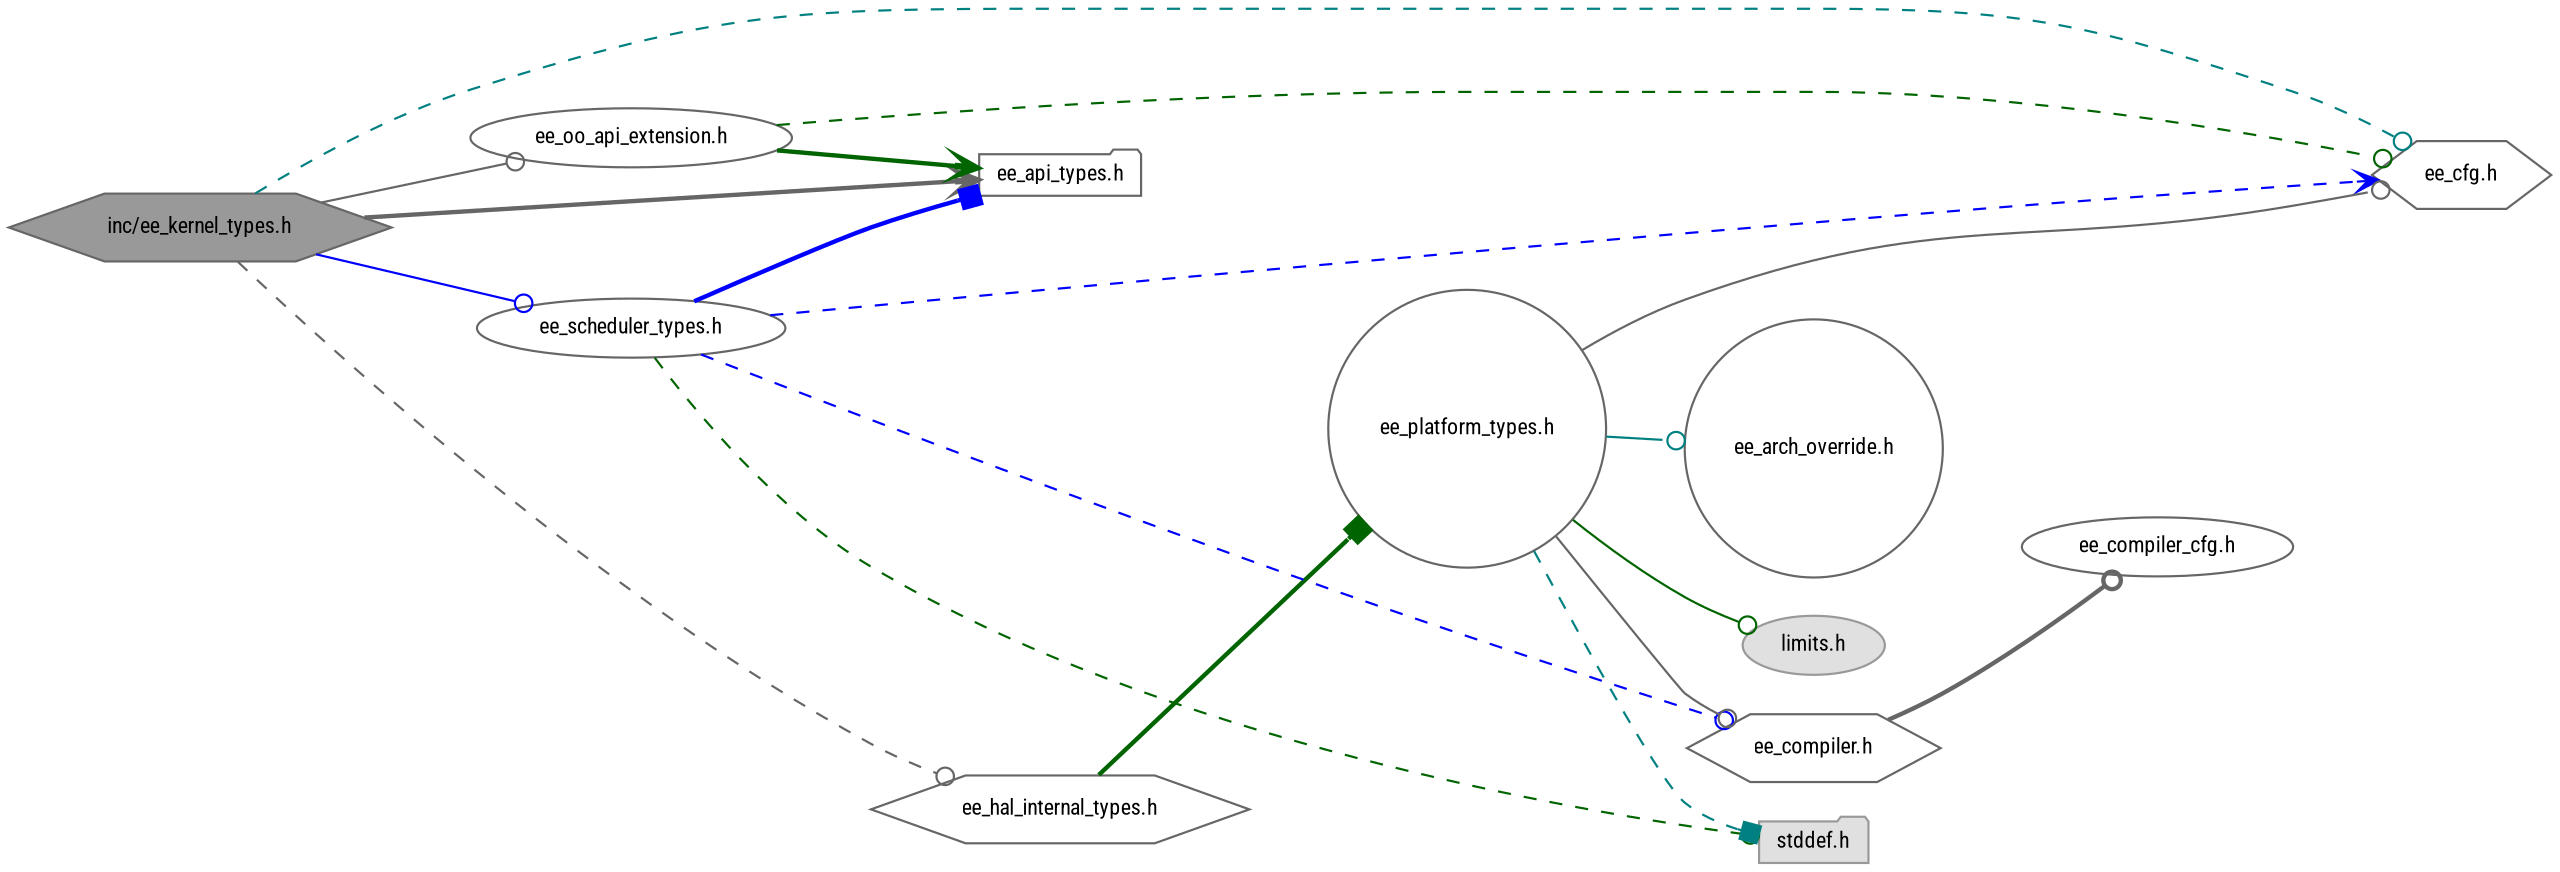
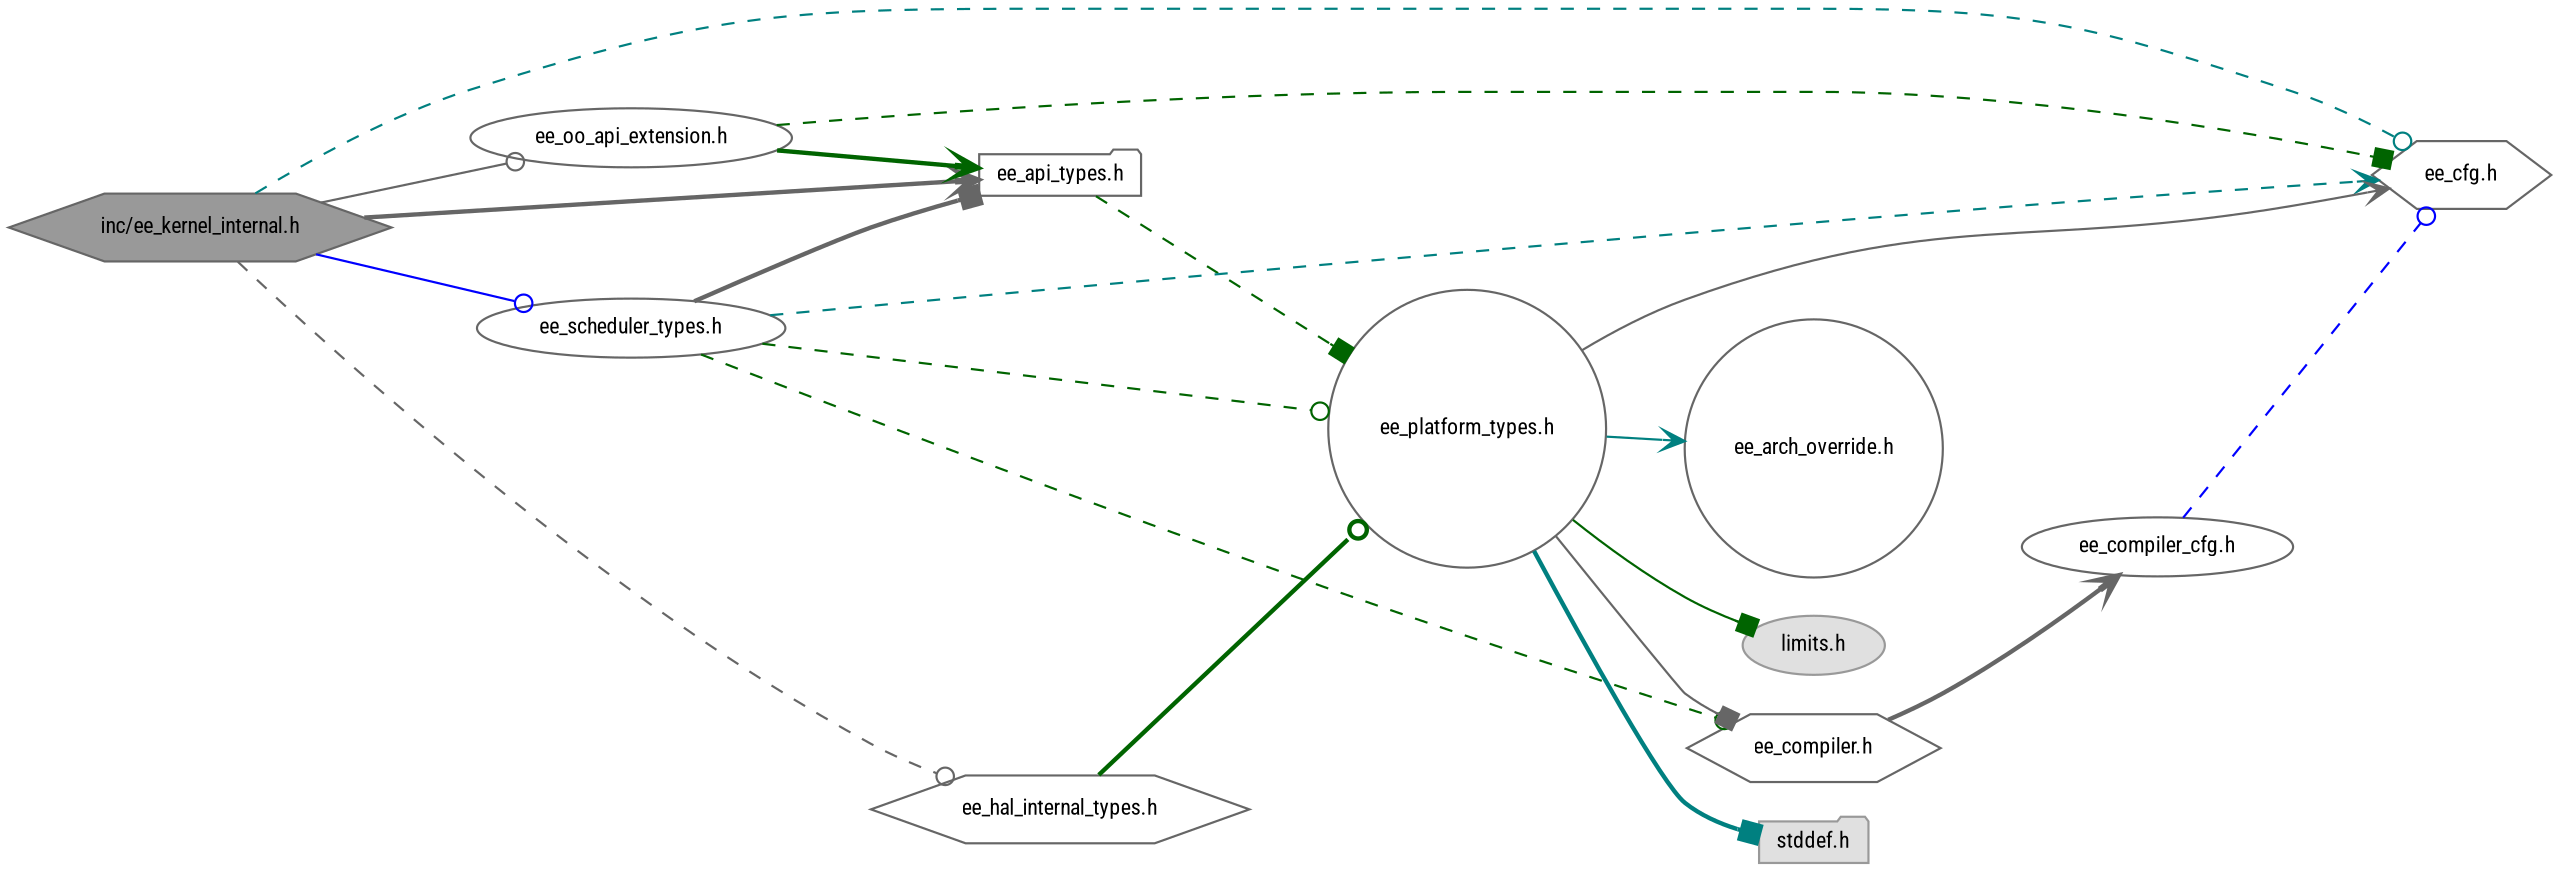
(1575, 92) -> (1575, 92)
(200, 228) -> (200, 228)
(1966, 237) -> (1966, 237)
(1563, 244) -> (1563, 244)
(824, 246) -> (824, 246)
none -> (1196, 259)
none -> (2302, 370)
(1635, 438) -> (1635, 438)
(1205, 544) -> (1205, 544)
(1652, 577) -> (1652, 577)
(1633, 631) -> (1633, 631)
(1223, 657) -> (1223, 657)
(2000, 659) -> (2000, 659)
(1150, 693) -> (1037, 377)
(1620, 705) -> (1620, 705)
